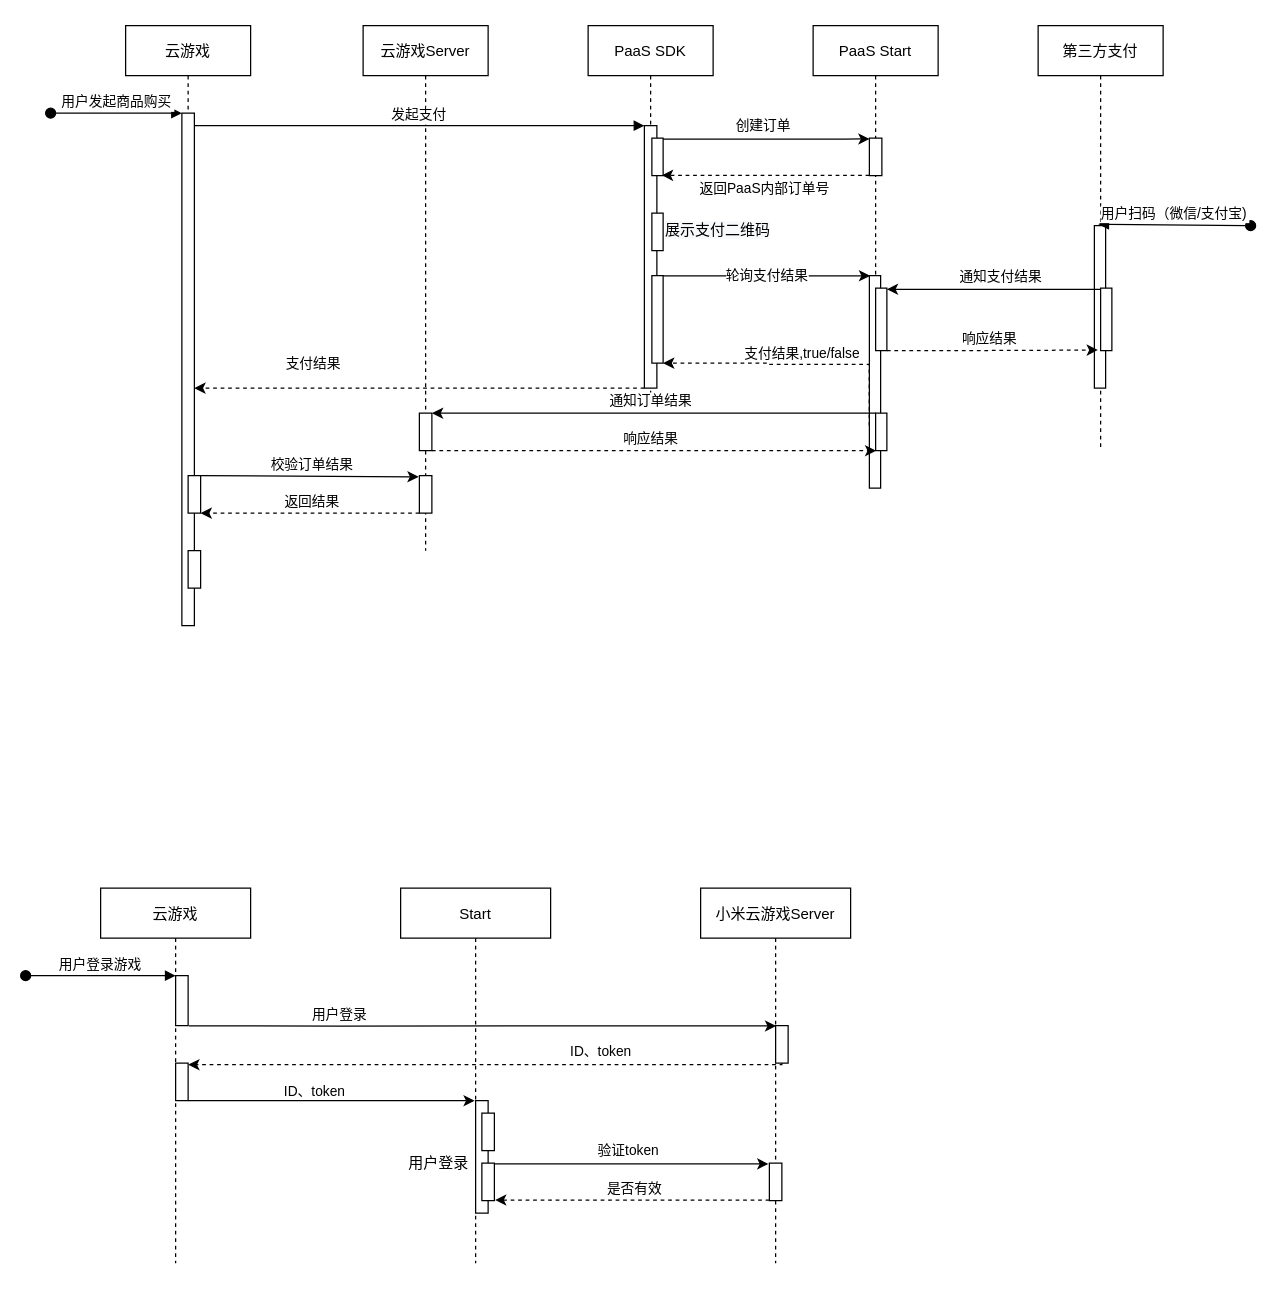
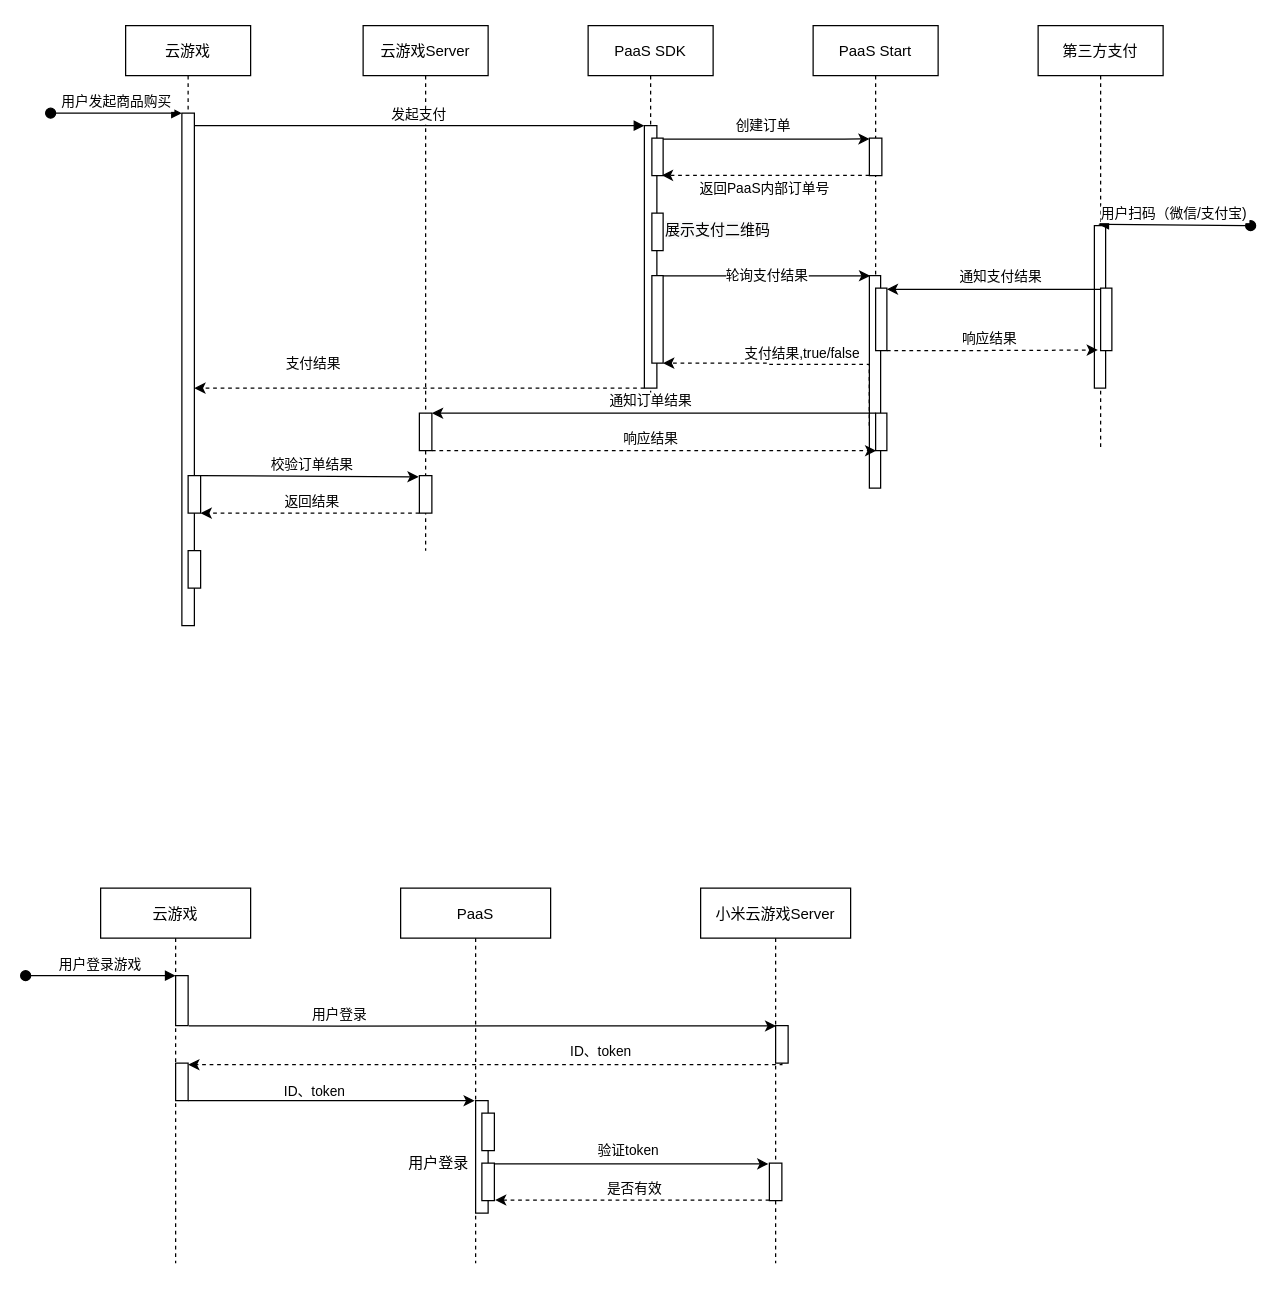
(475, 914) -> (475, 914)
